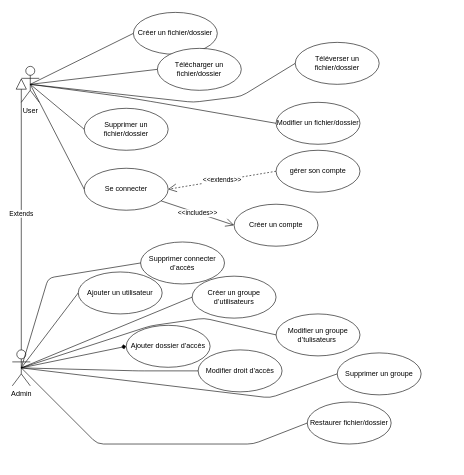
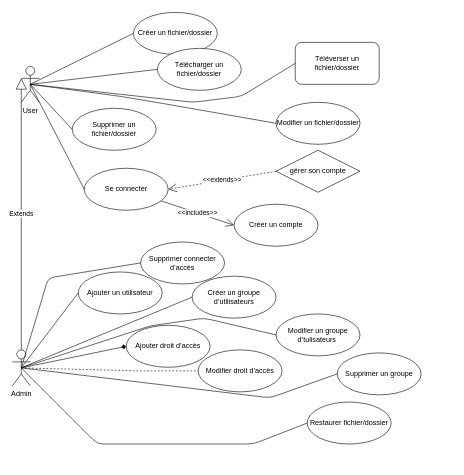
(338, 63) -> (338, 63)
(126, 129) -> (114, 129)
(318, 171) -> (318, 171)
(168, 347) -> (168, 347)
(114, 370) -> (114, 370)
